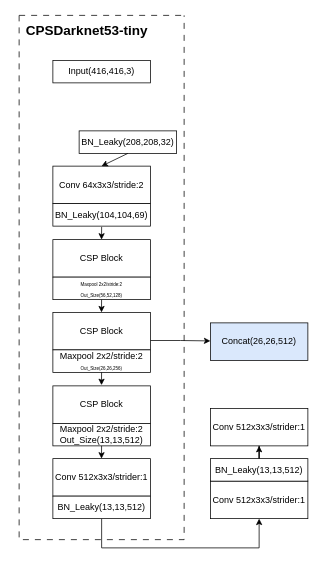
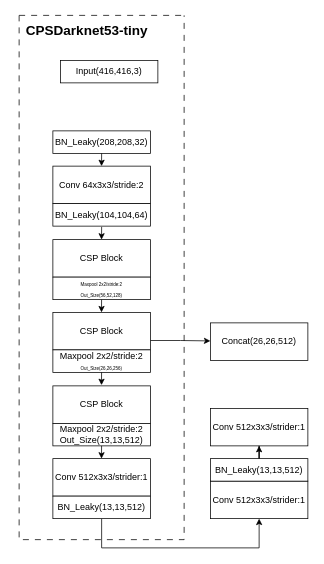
(102, 72) -> (109, 72)
(128, 142) -> (102, 142)
(102, 215) -> (102, 215)
(259, 342) -> (259, 342)
